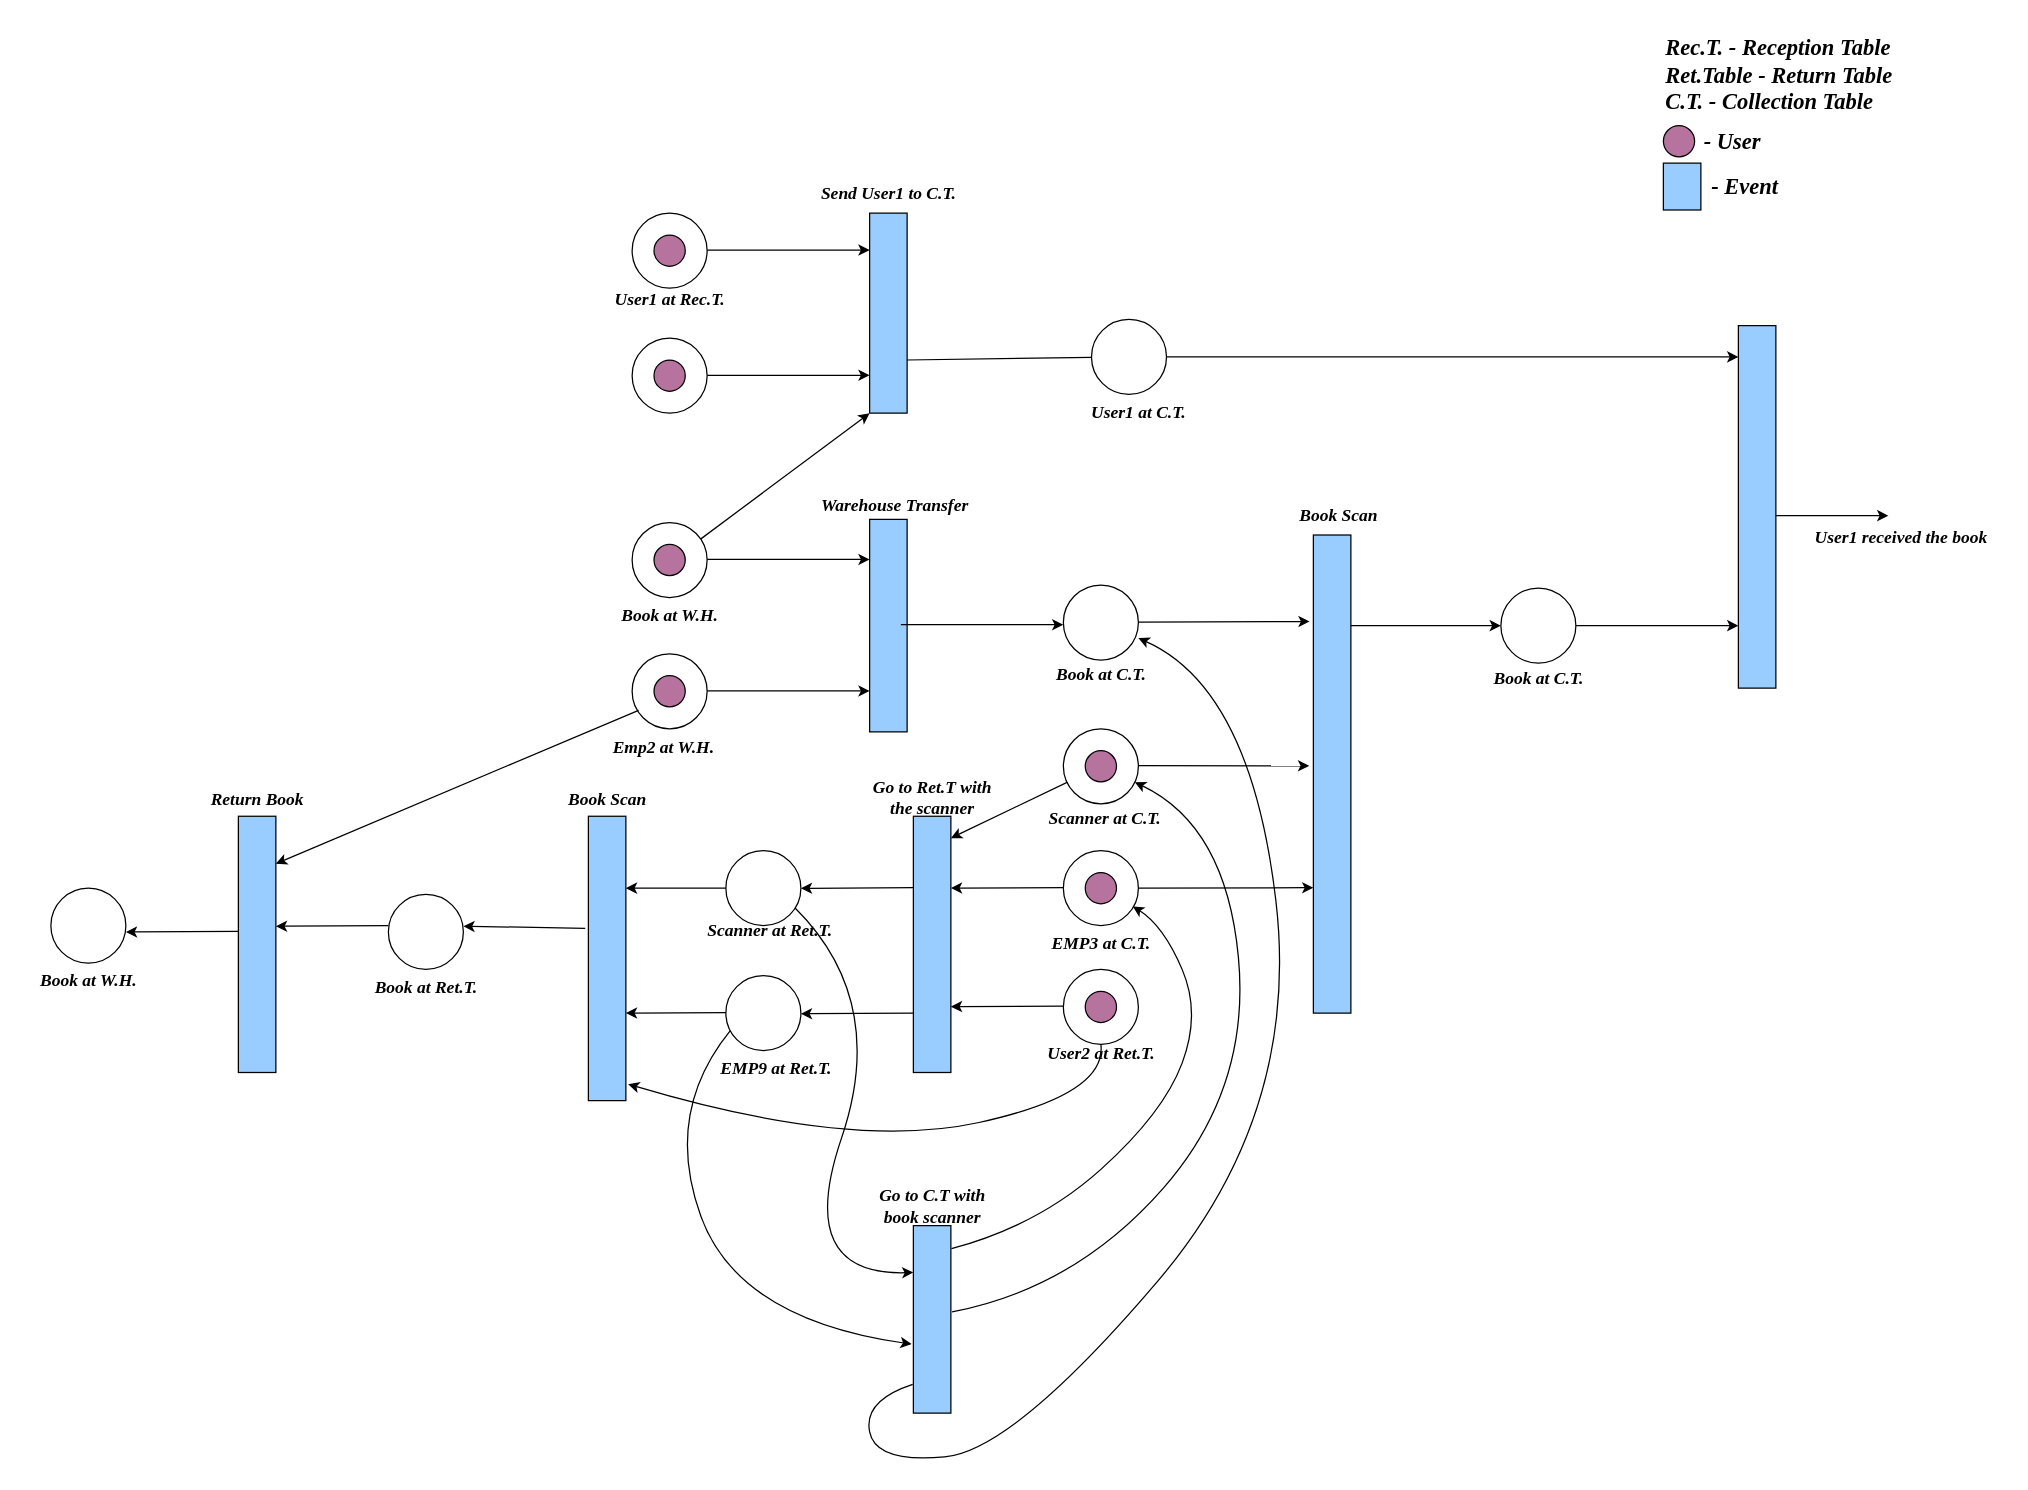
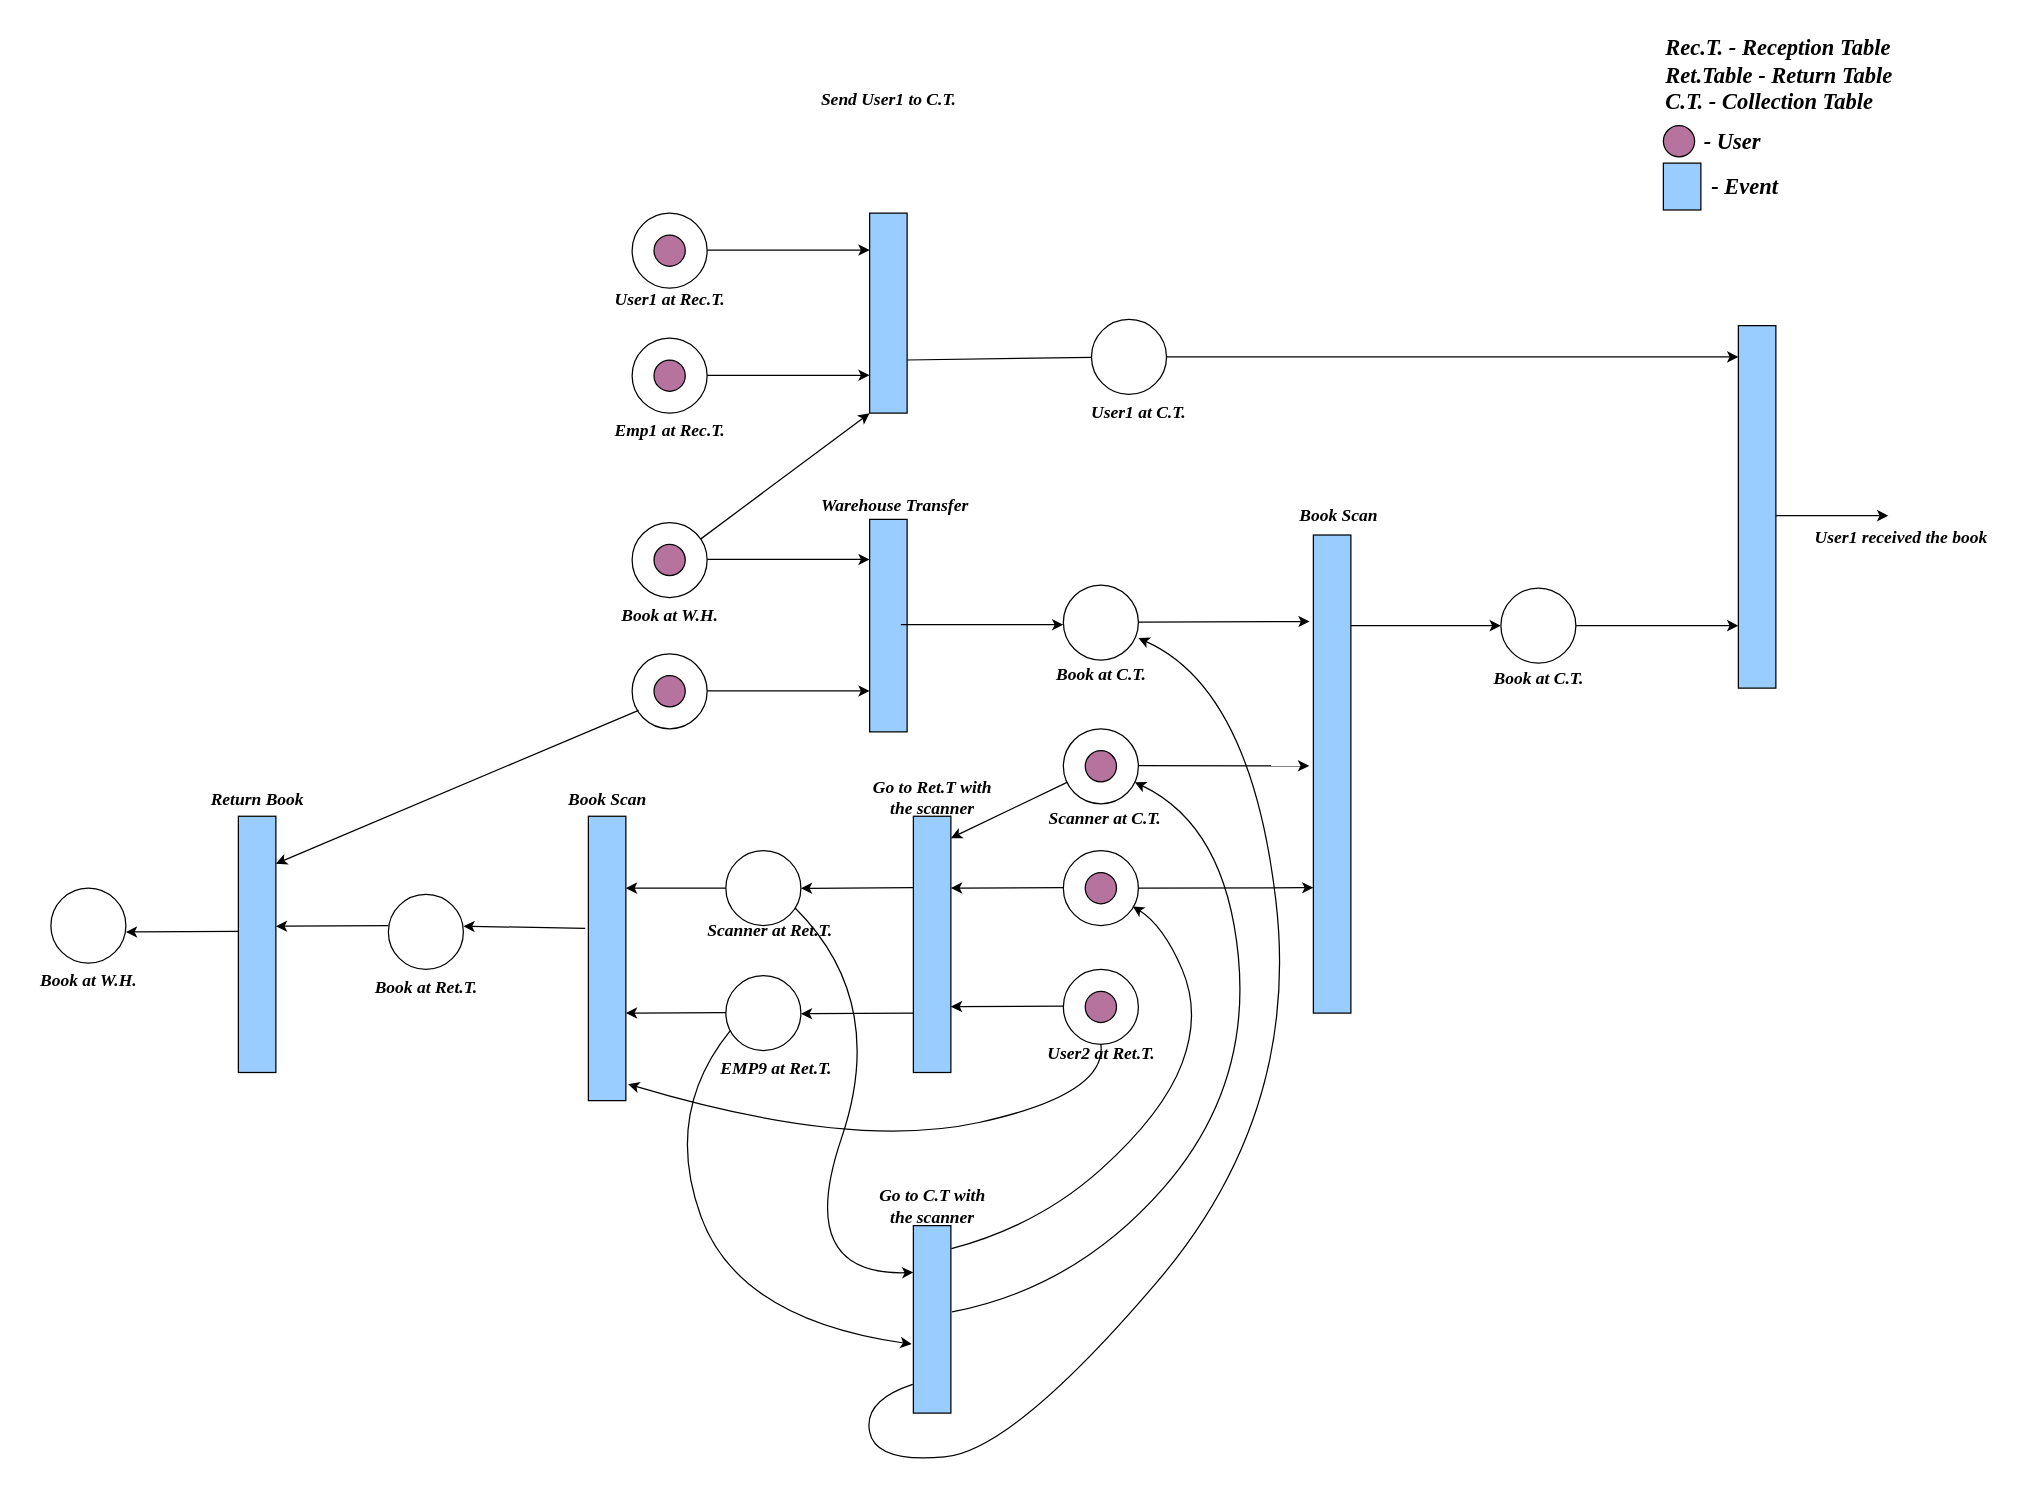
(888, 194) -> (888, 101)
none -> (669, 432)
(663, 748) -> none
(1101, 944) -> none
(933, 1207) -> (933, 1207)
